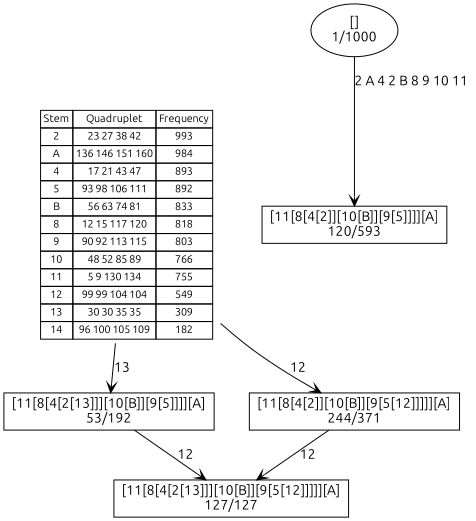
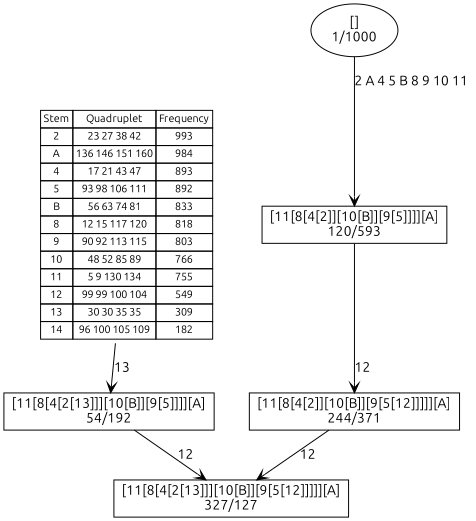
(413, 82) -> (413, 82)
(114, 295) -> (114, 295)
(265, 358) -> (354, 313)
(109, 412) -> (109, 412)
(231, 499) -> (231, 499)
